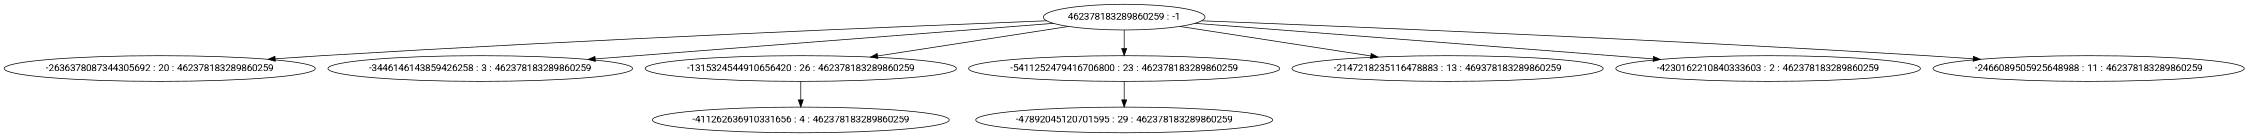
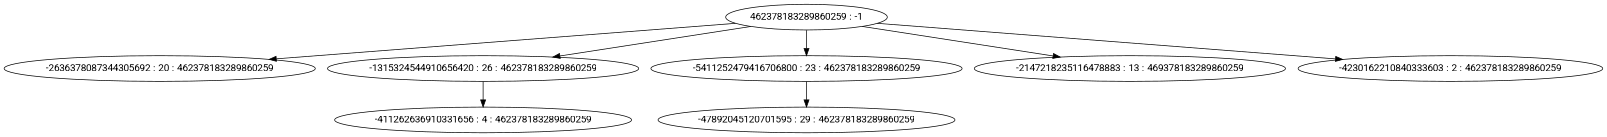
(480, 69) -> none
(2089, 69) -> none
